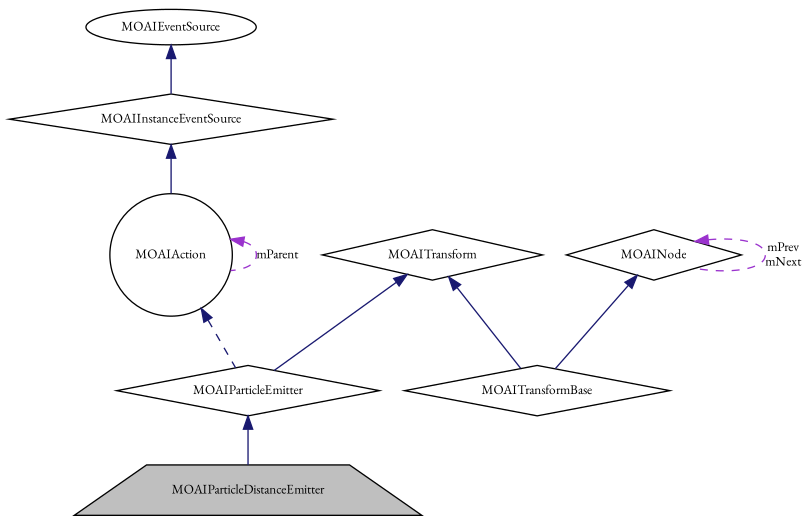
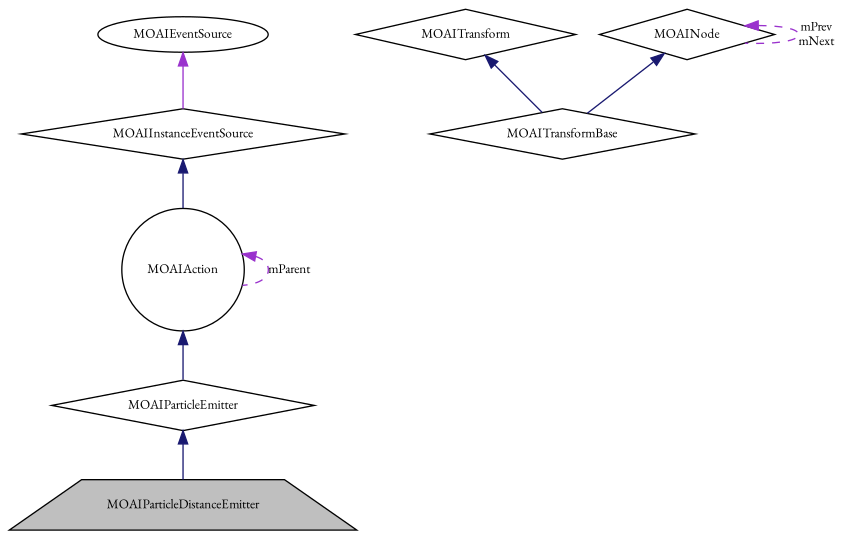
(171, 76) -> (183, 87)
(335, 326) -> none
(222, 344) -> (183, 362)
